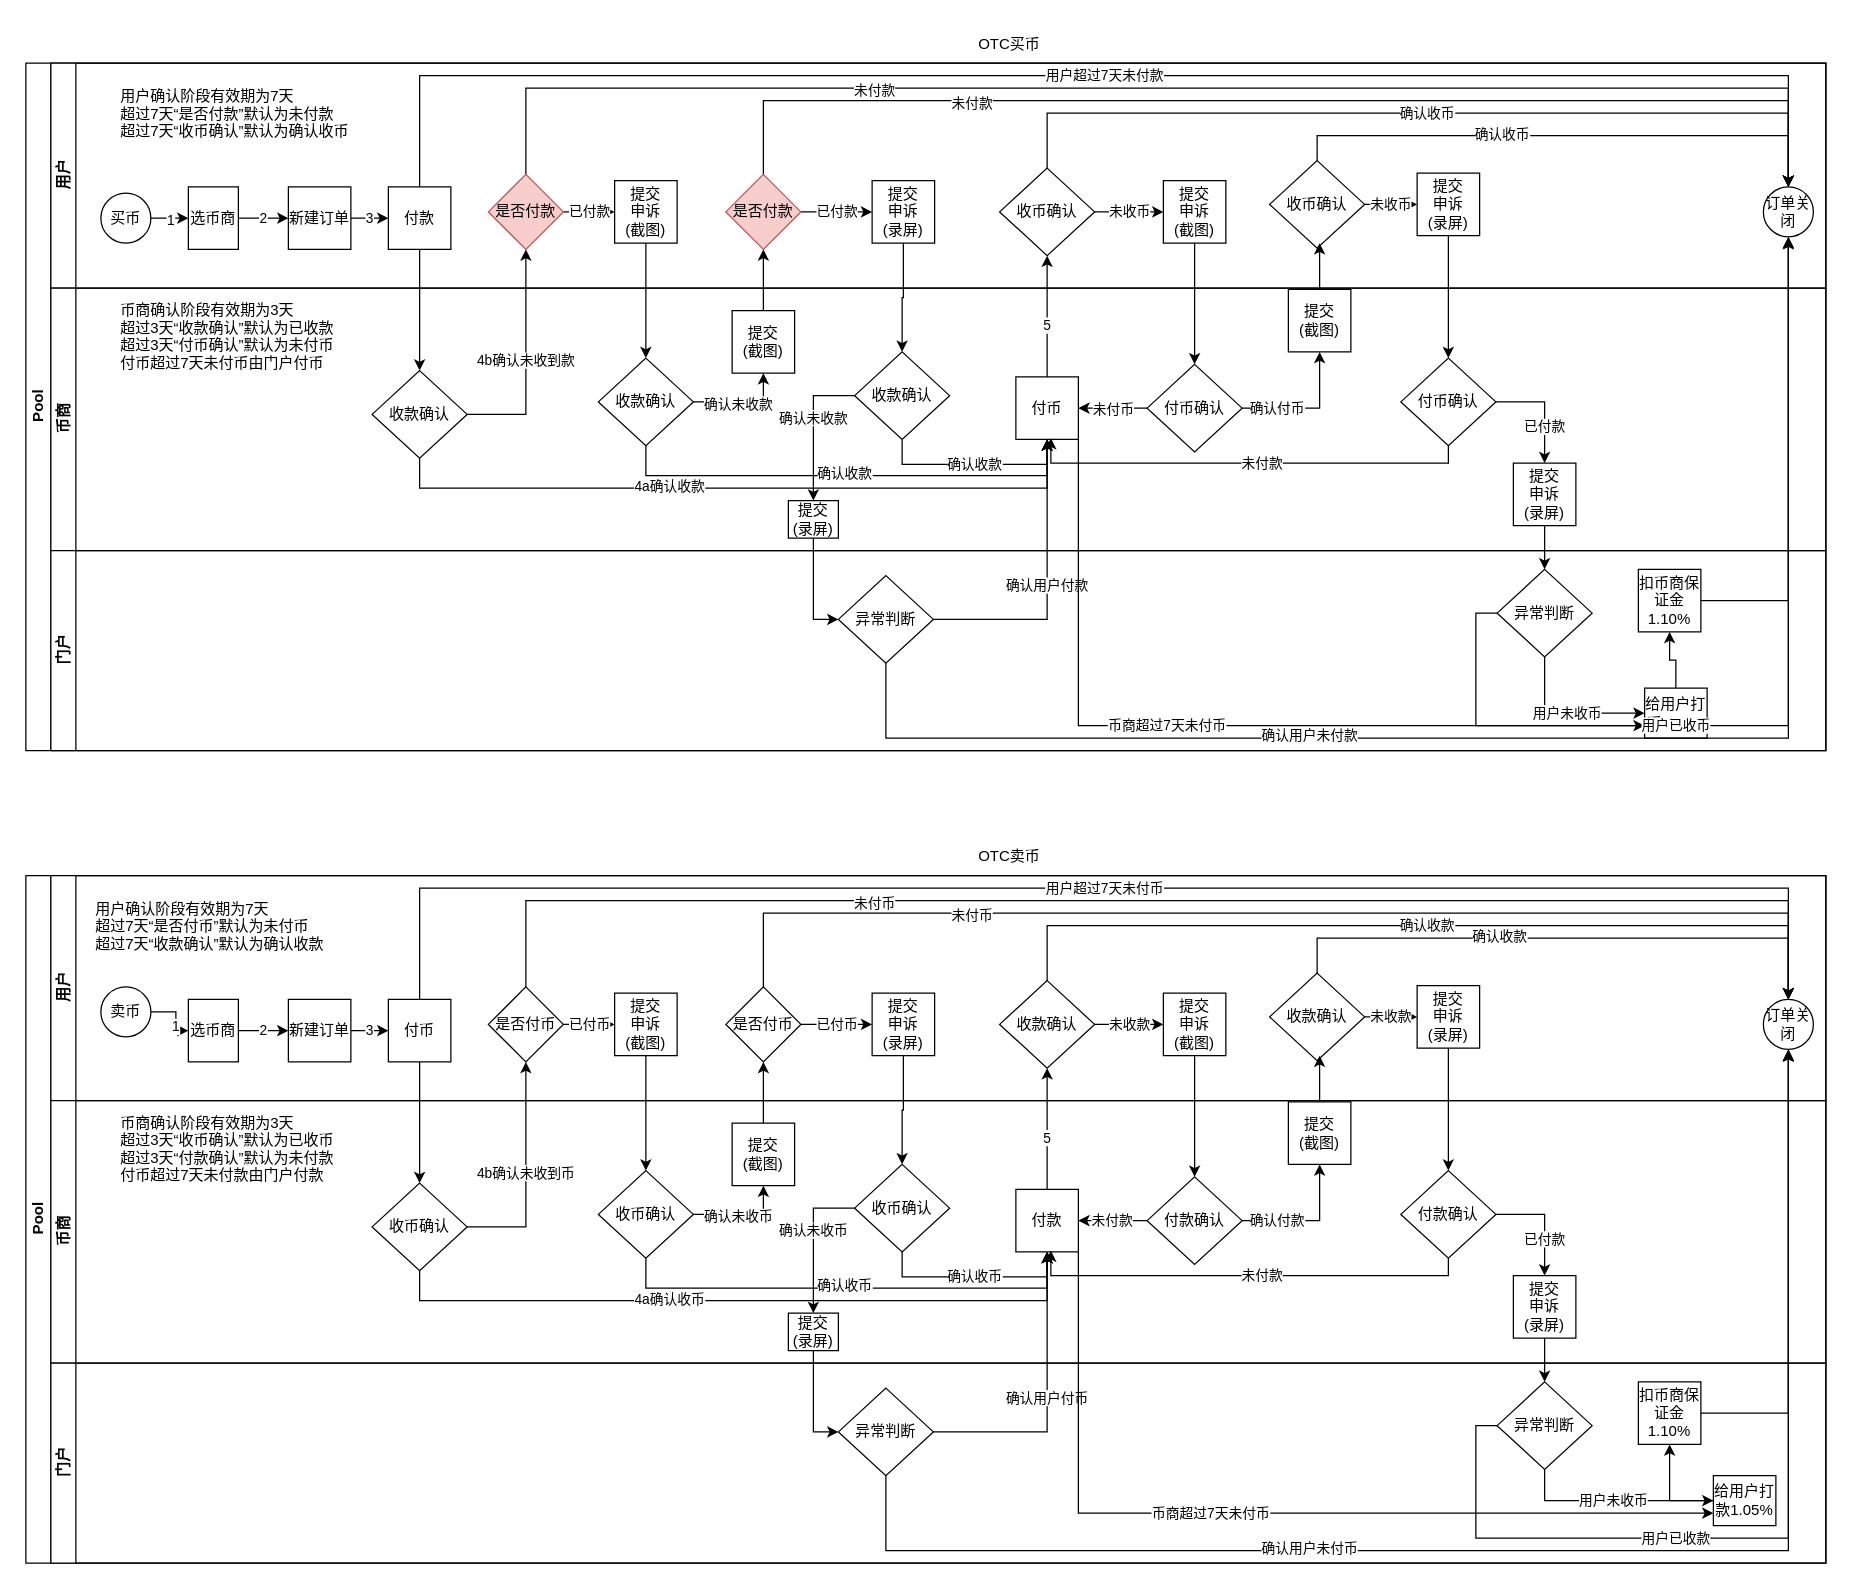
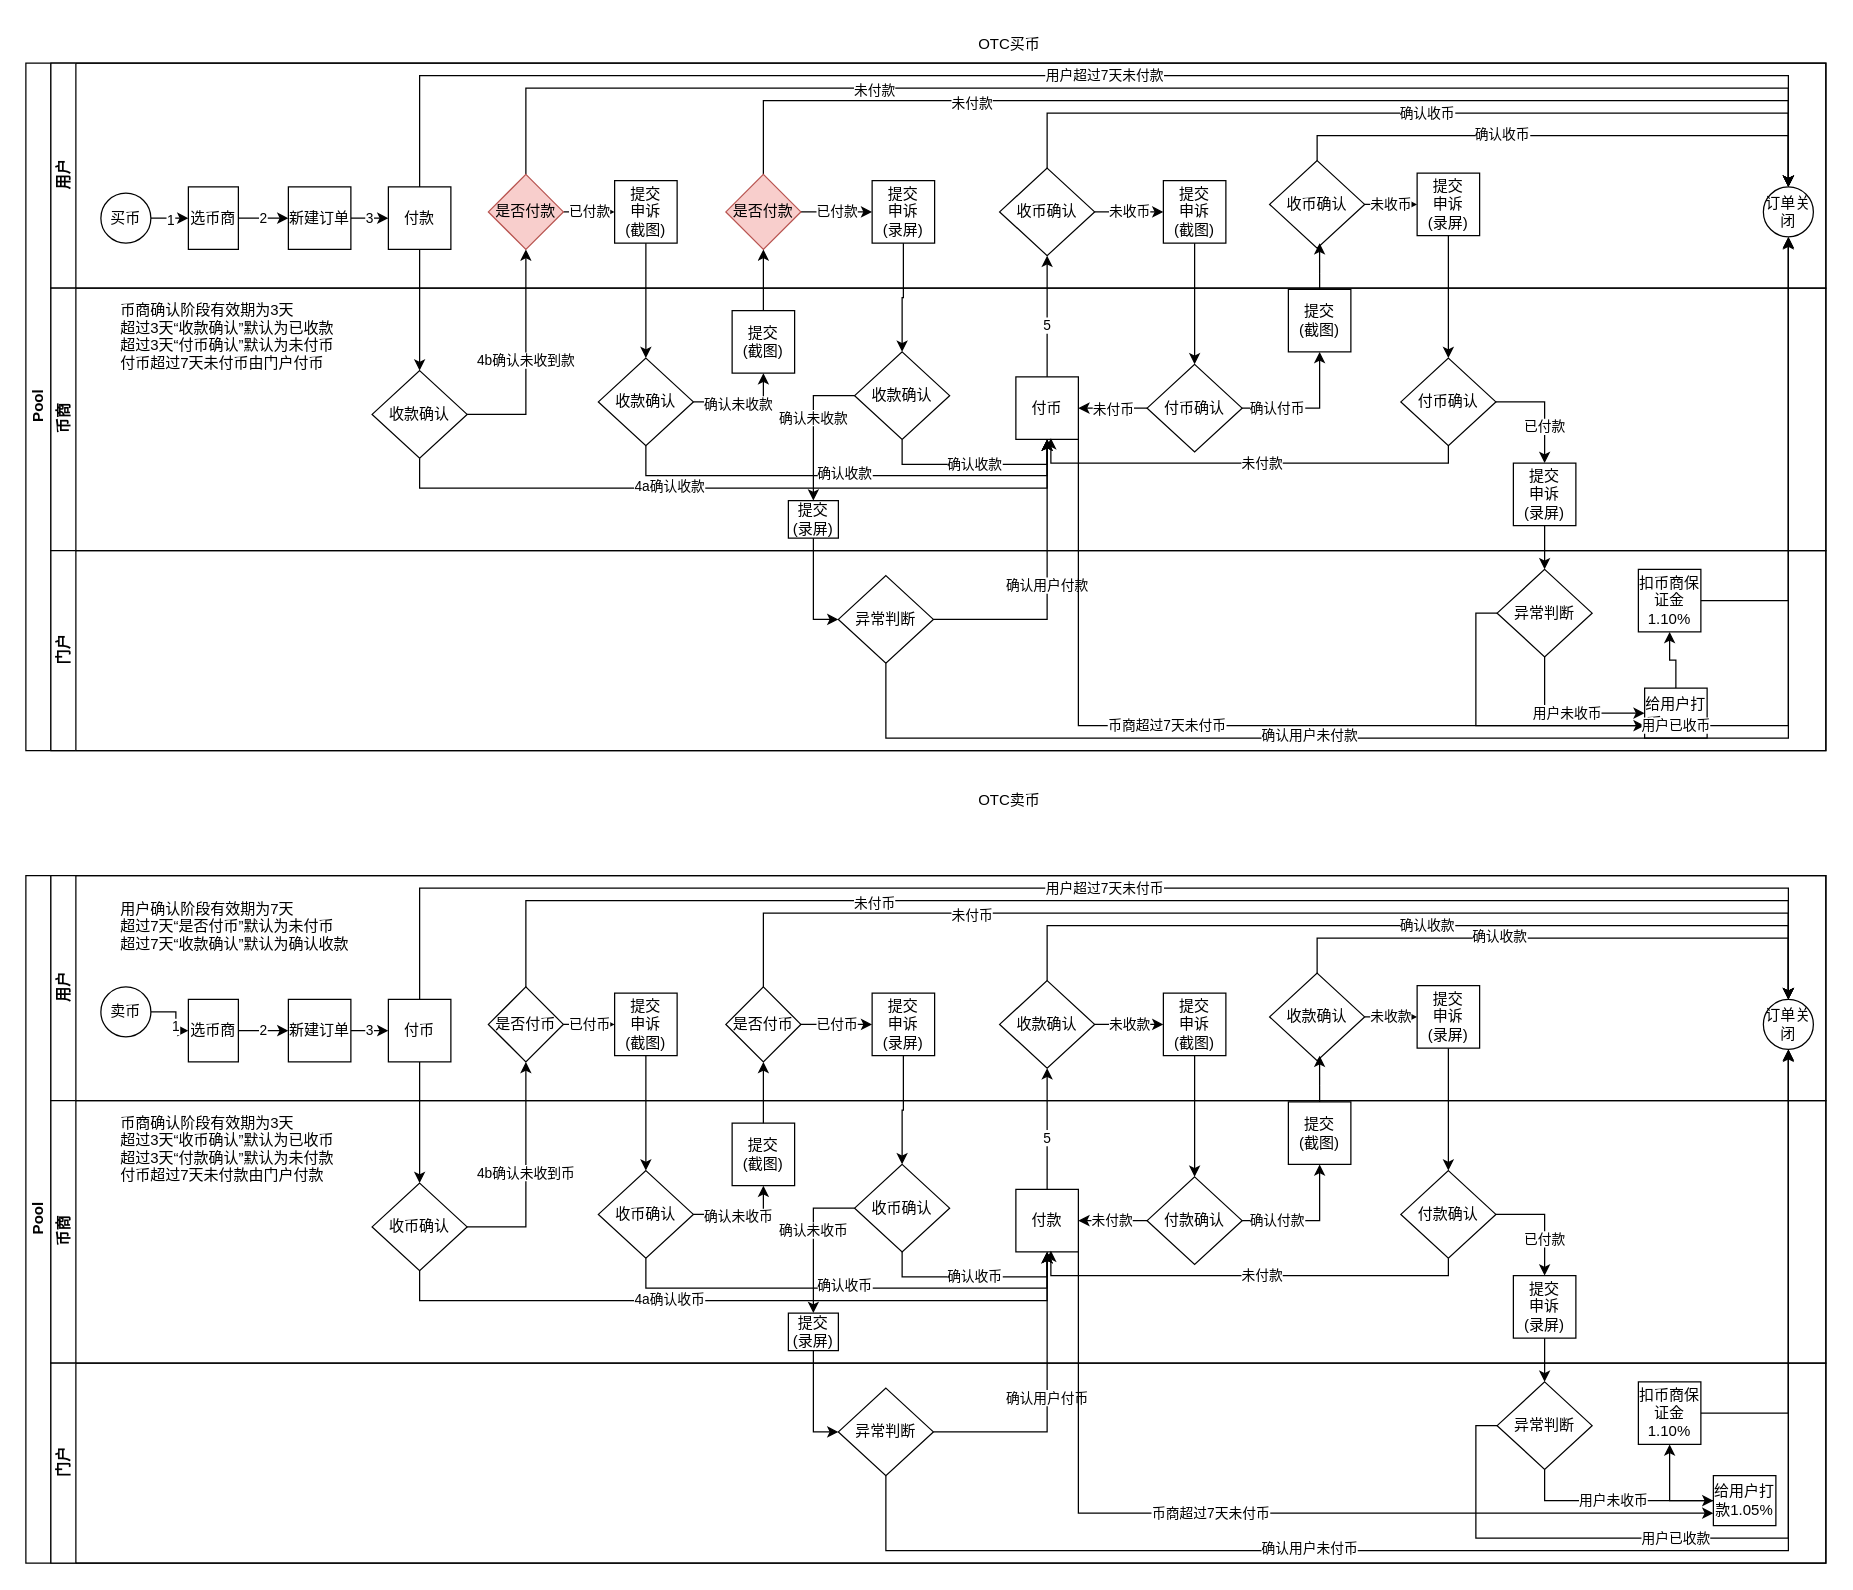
(238, 113) -> none
(1009, 857) -> (1009, 801)
(213, 926) -> (238, 926)
